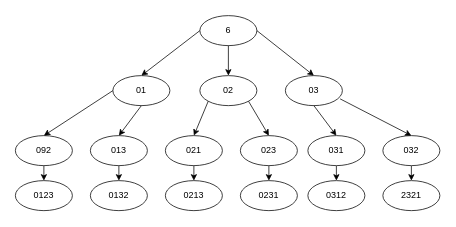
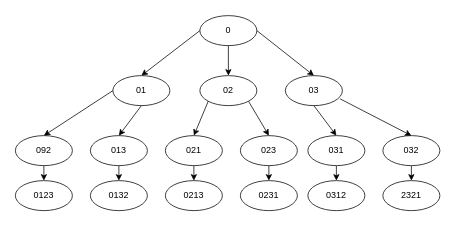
(228, 30) -> (228, 30)
